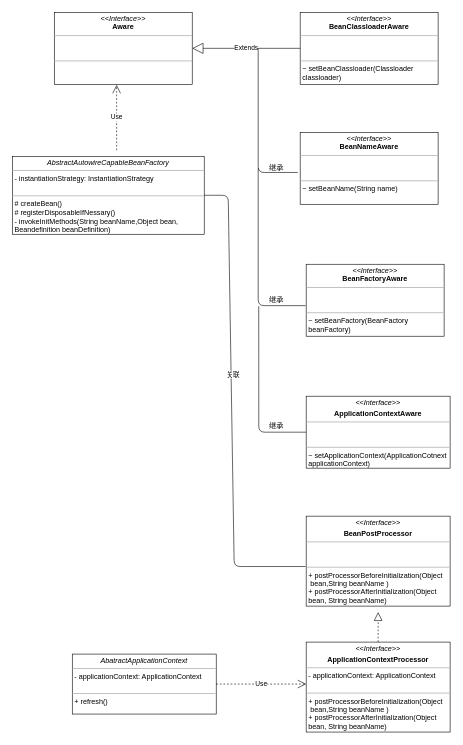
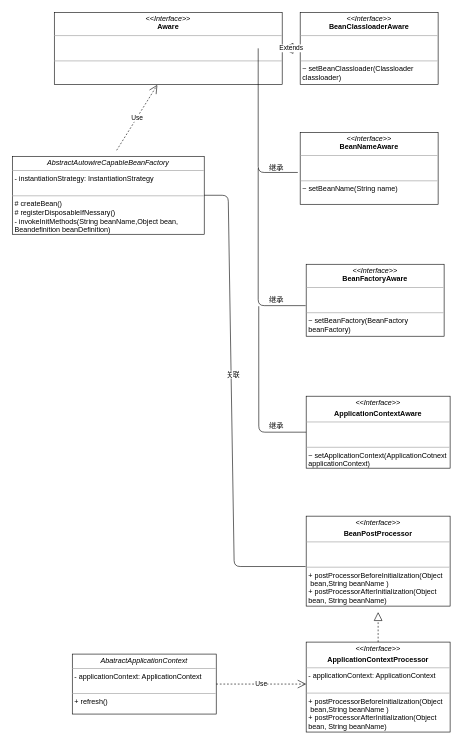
(123, 48) -> (168, 48)
